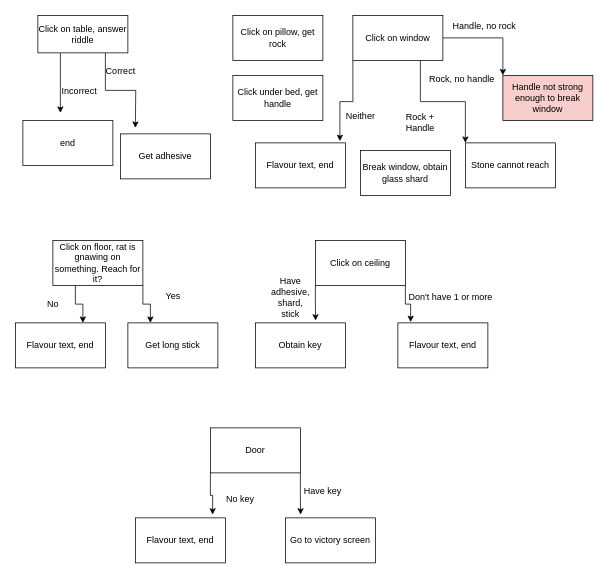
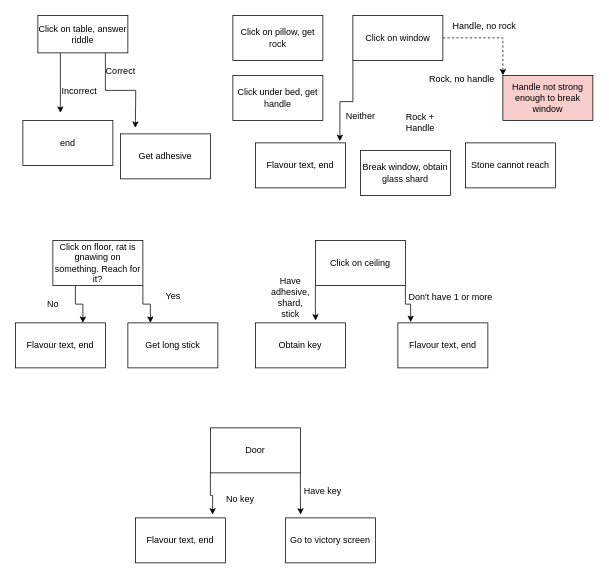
(488, 38) -> (488, 38)
(440, 102) -> none
